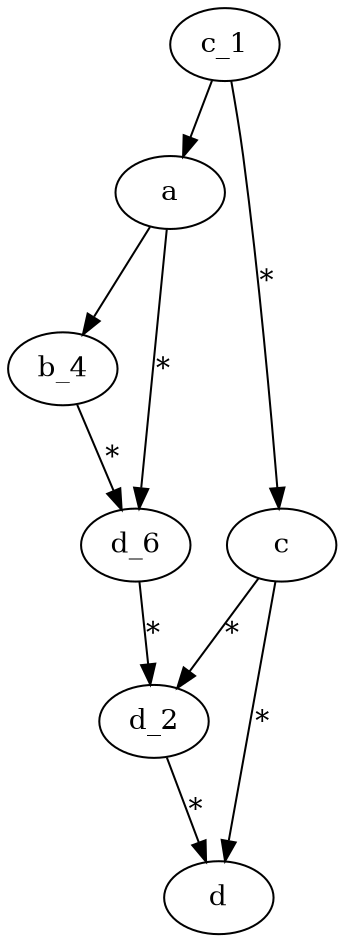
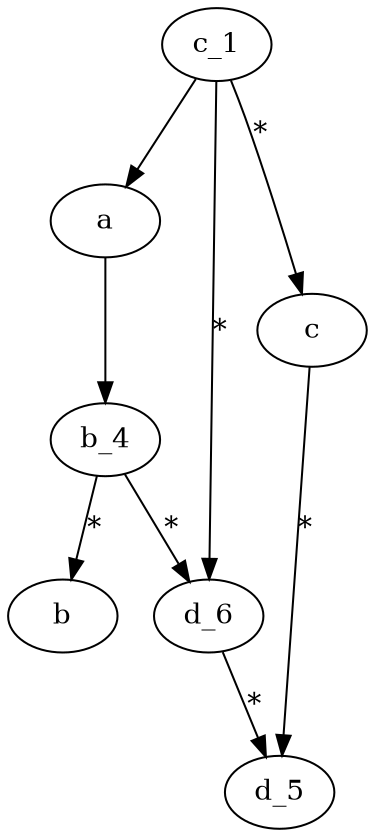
(154, 359) -> (213, 320)
none -> (63, 616)
(154, 721) -> (280, 792)
(219, 898) -> none
